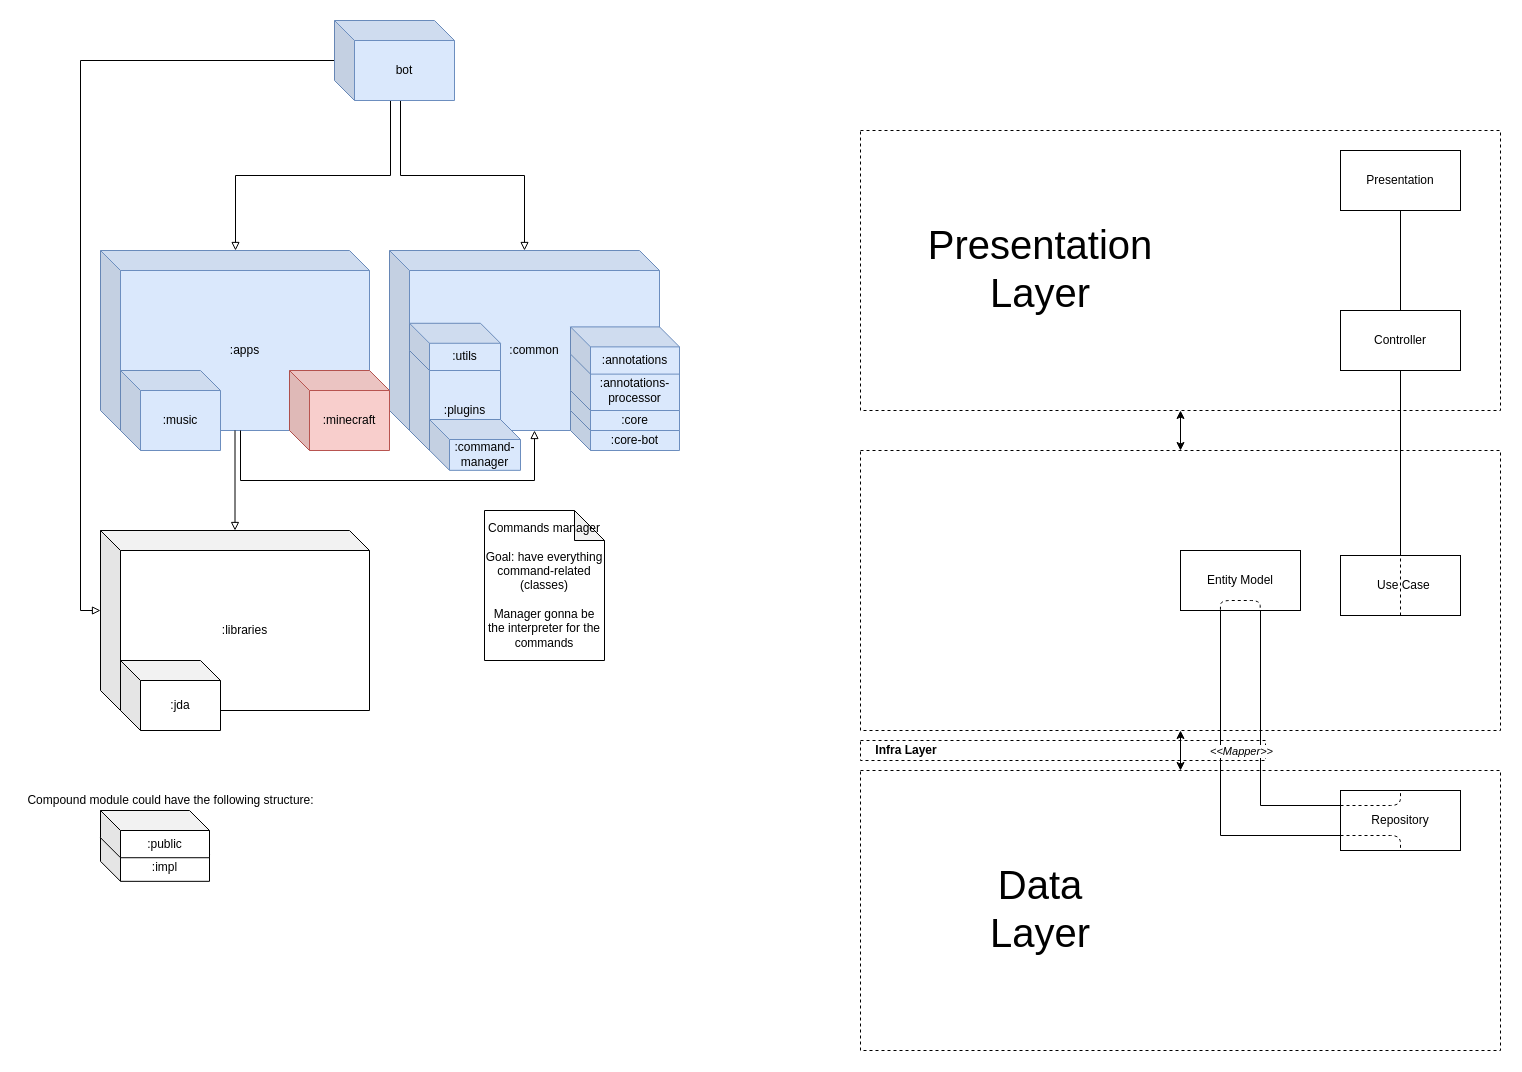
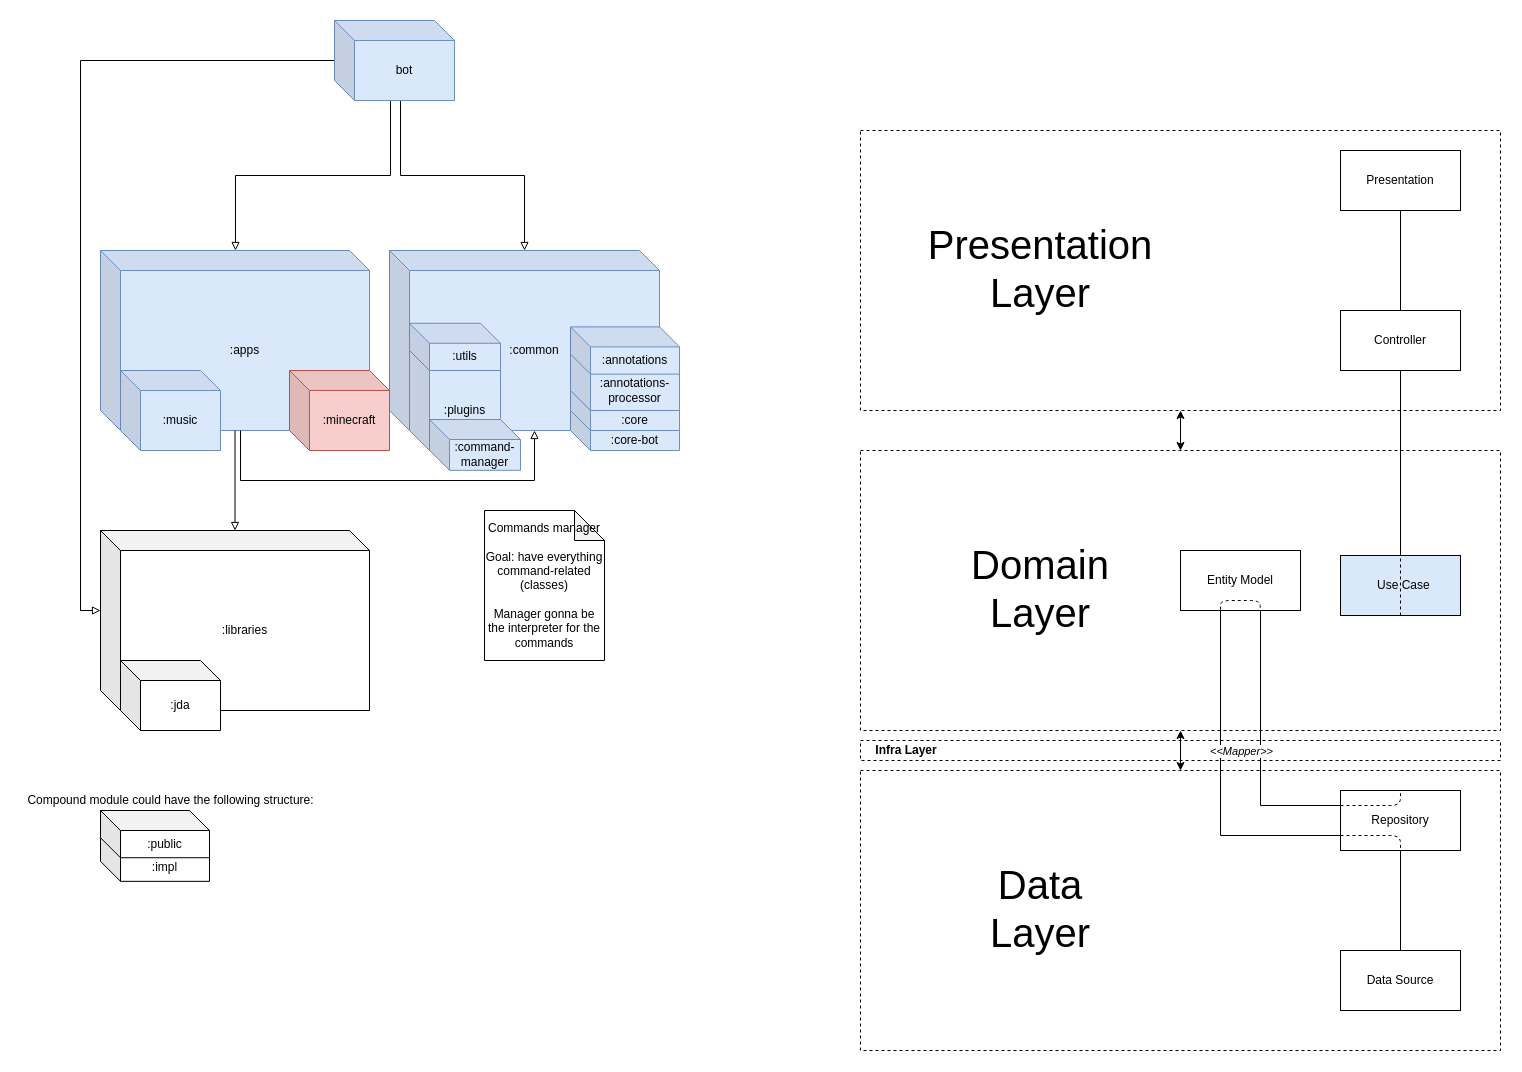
(1401, 586) -> (1401, 586)
none -> (1041, 588)
(1063, 751) -> (1181, 751)
none -> (1401, 901)
none -> (1401, 981)
